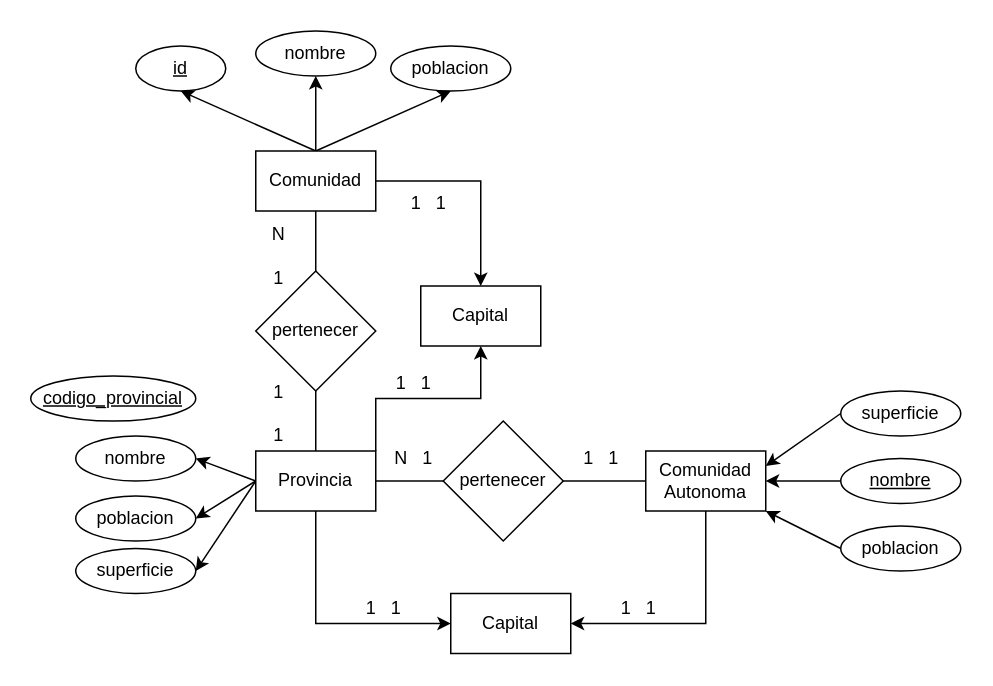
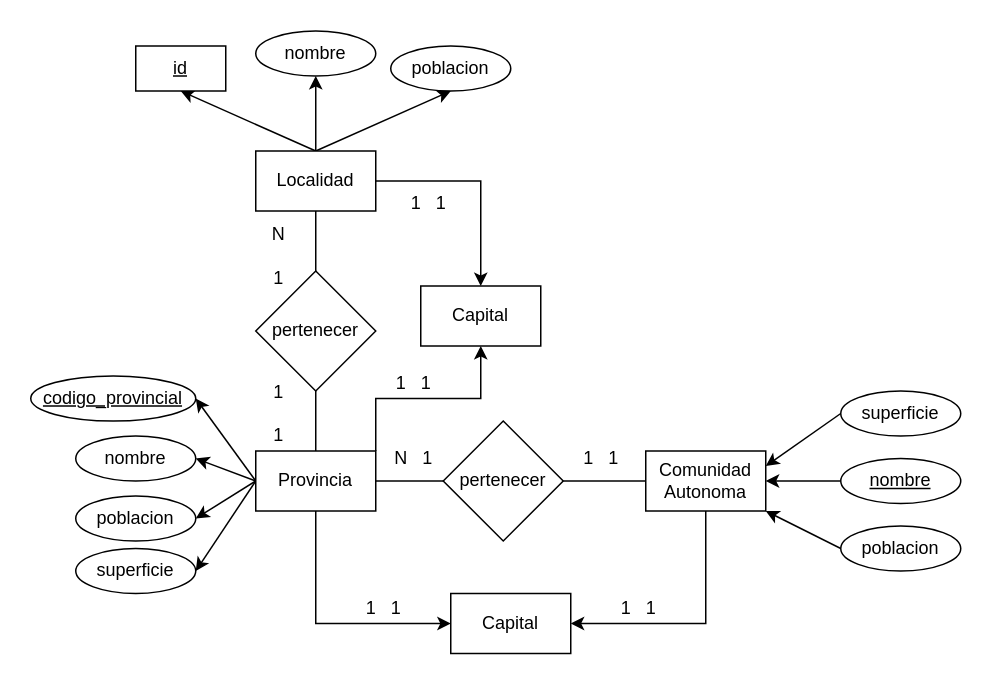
(181, 68) -> (181, 68)
(316, 181) -> (316, 181)
none -> (227, 442)
